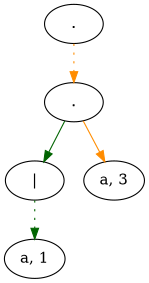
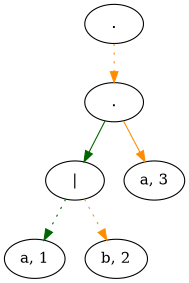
none -> (116, 259)
